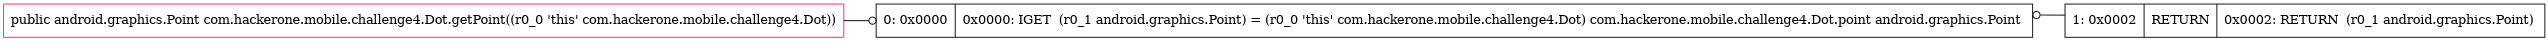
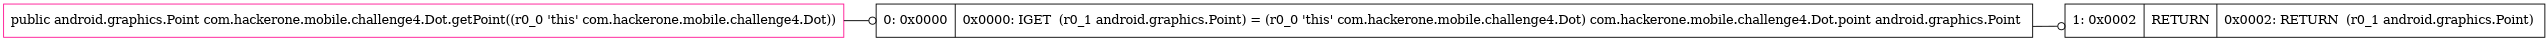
(2053, 15) -> (2045, 26)
